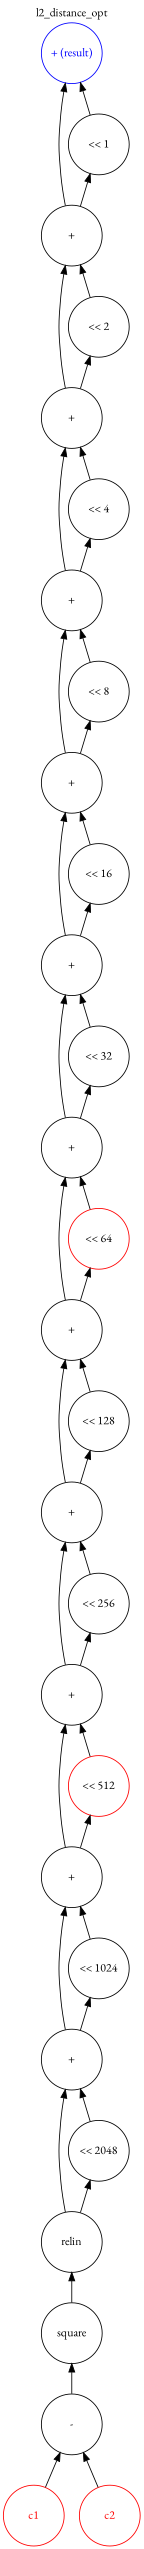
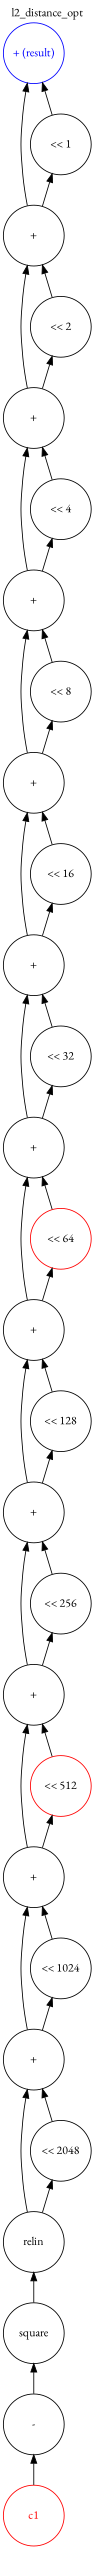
(110, 2516) -> none
